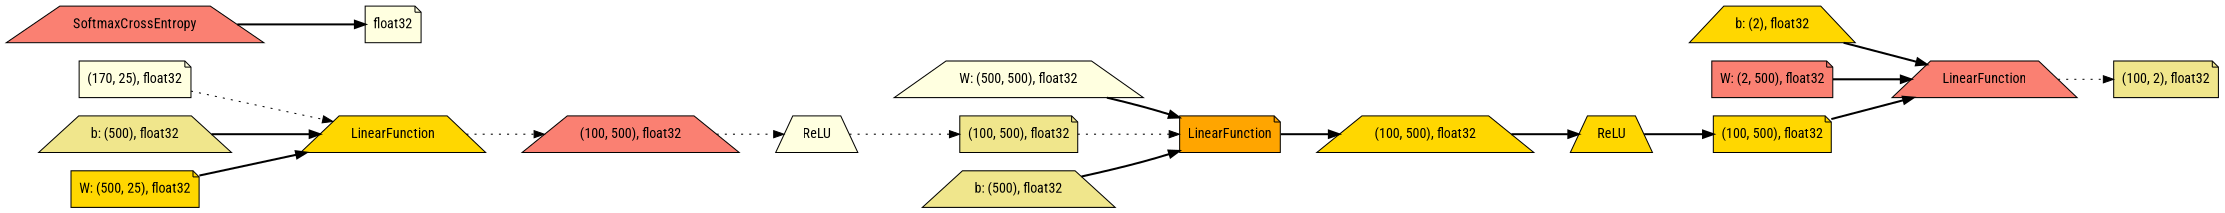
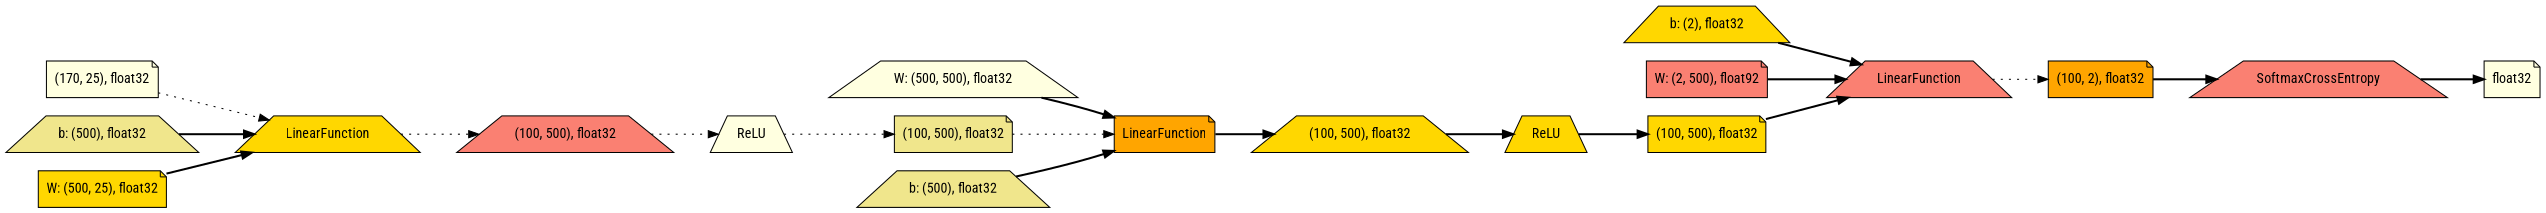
(1772, 79) -> (1707, 79)
(2166, 79) -> (2101, 79)
none -> (2180, 79)
